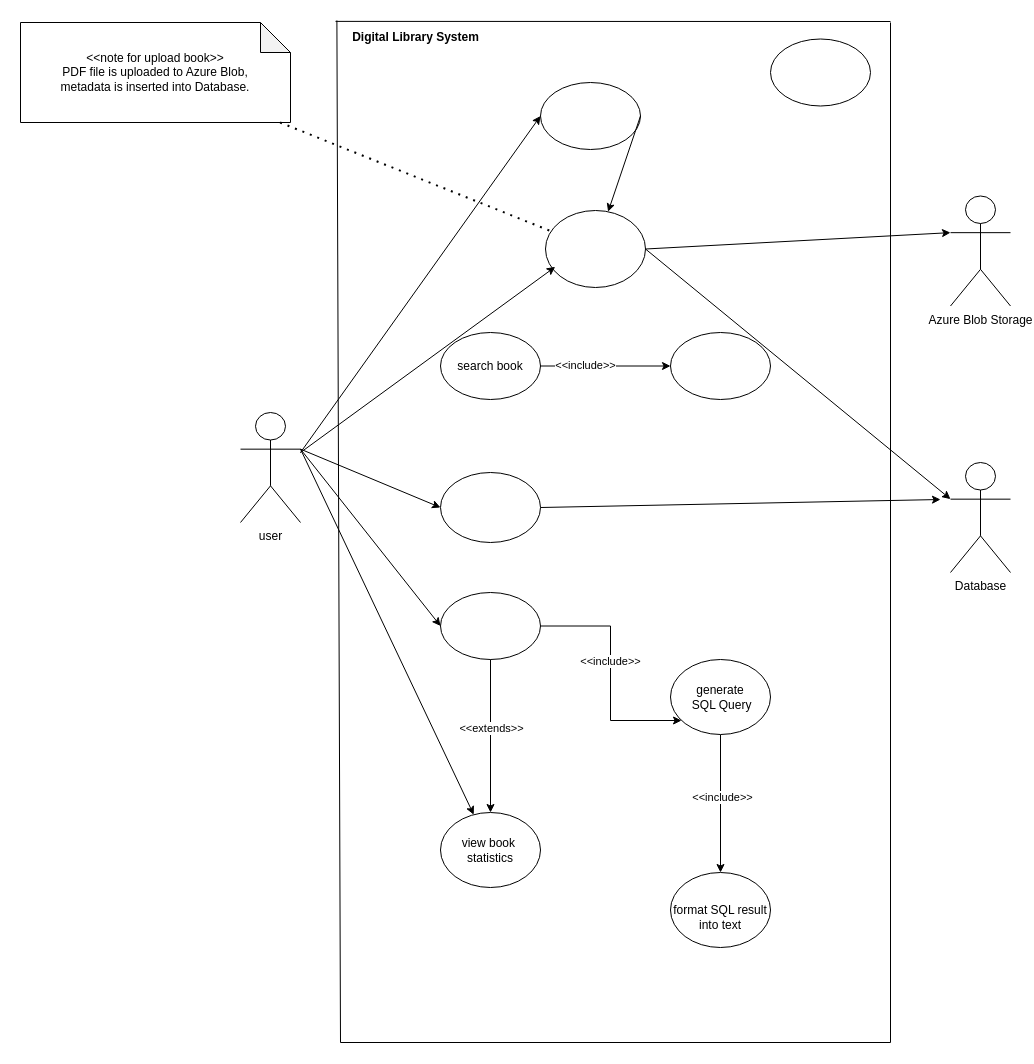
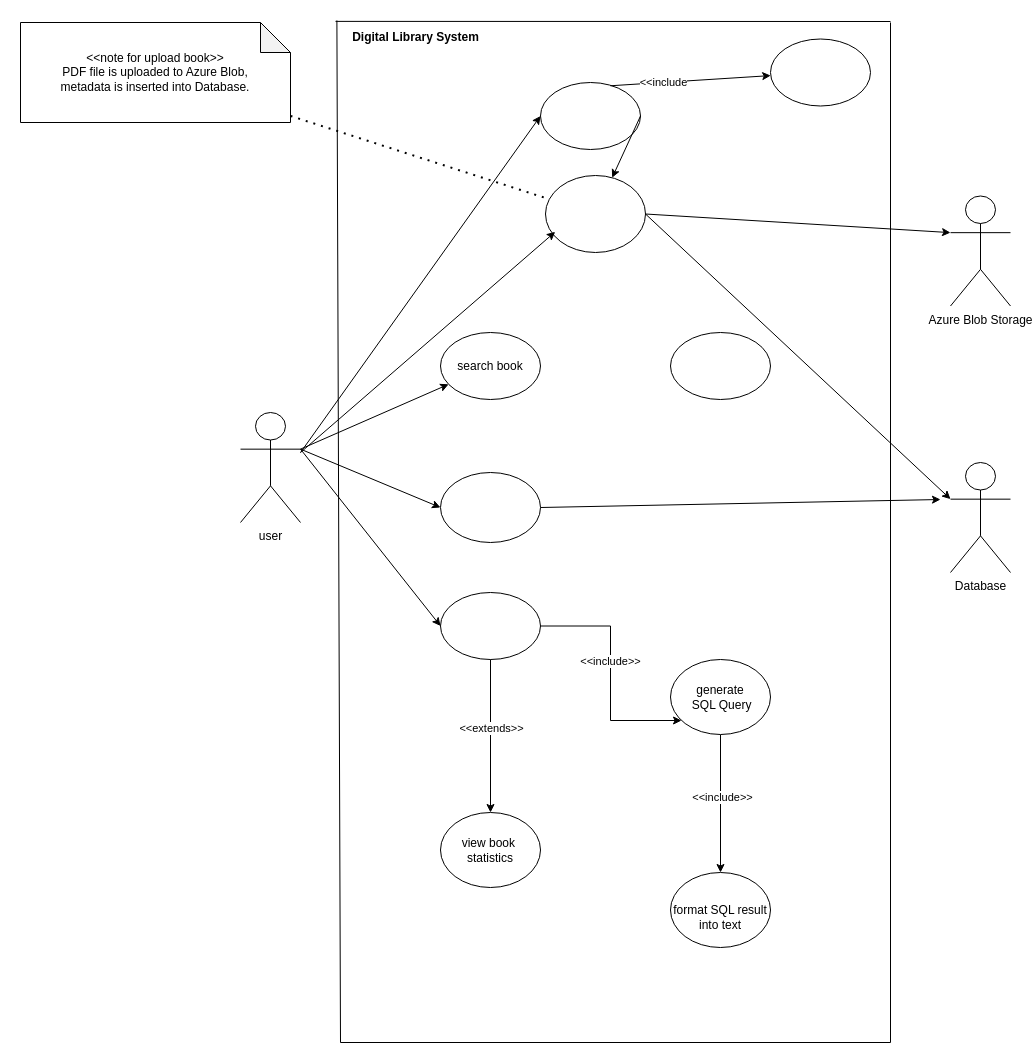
none -> (687, 81)
(596, 249) -> (596, 214)
(602, 366) -> none
(405, 671) -> (379, 415)
